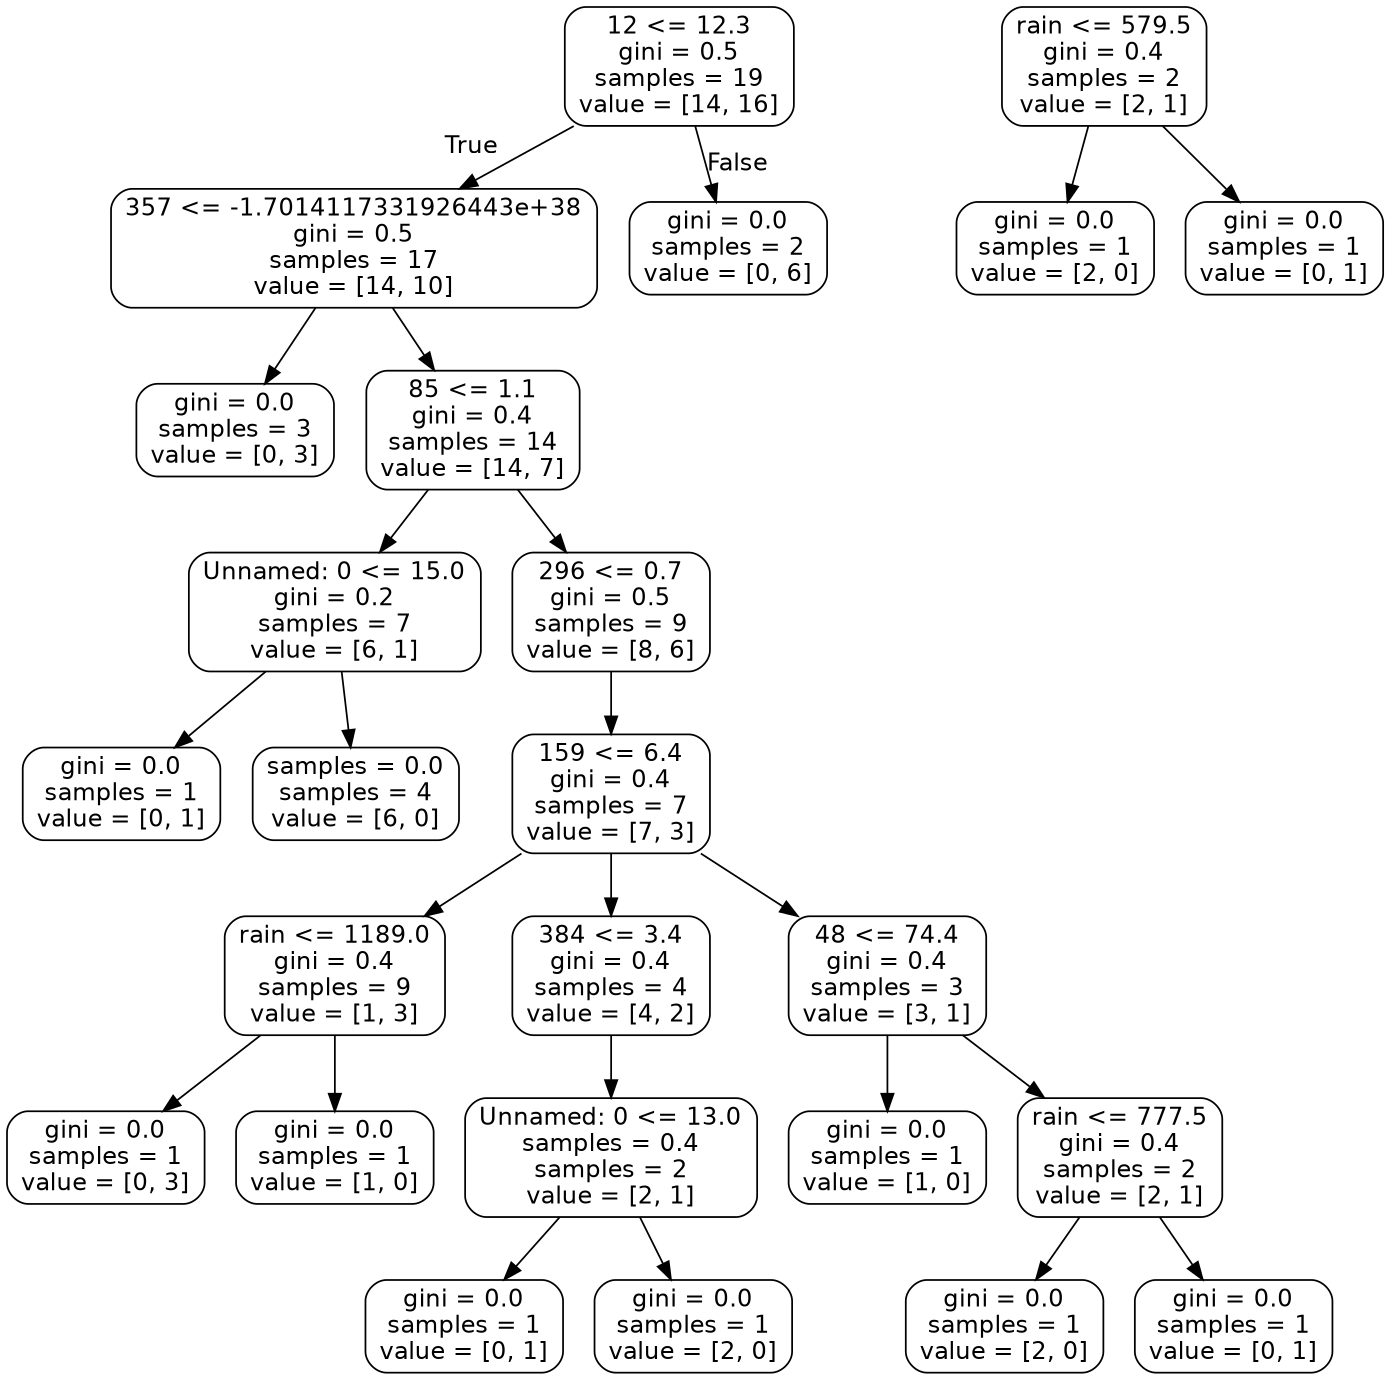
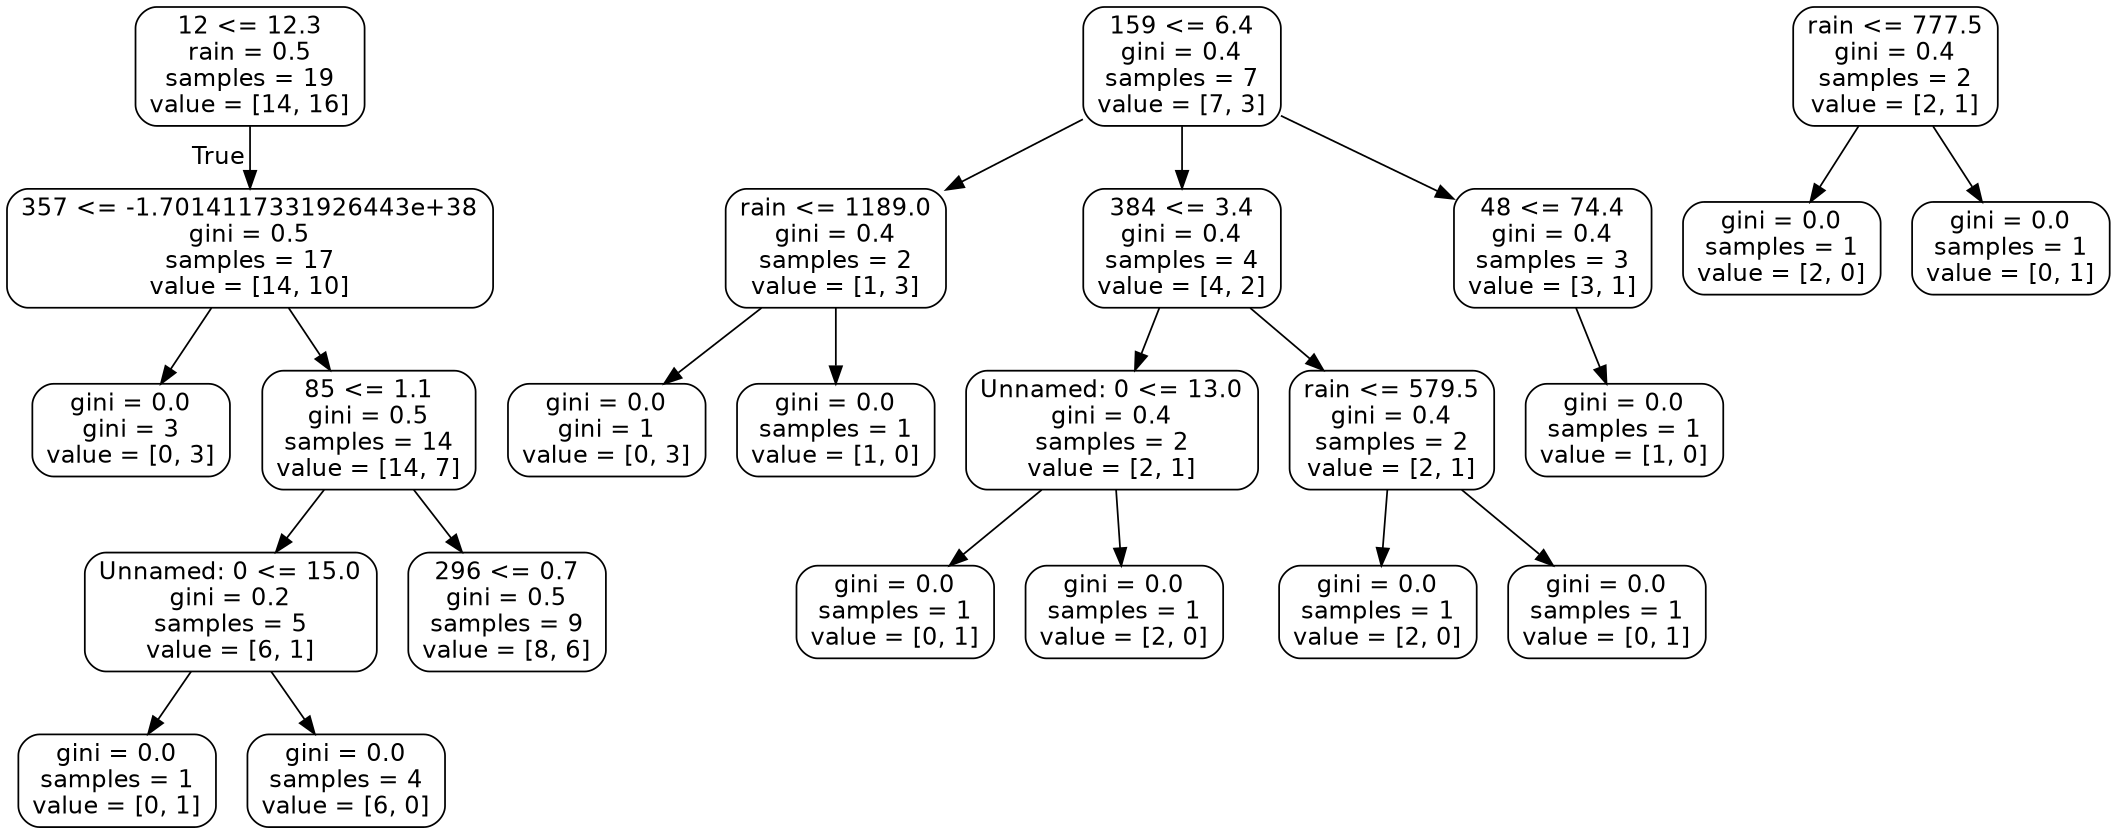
(679, 66) -> (250, 66)
(728, 248) -> none
none -> (1280, 333)
(235, 430) -> (131, 430)
(473, 430) -> (369, 430)
(335, 612) -> (231, 612)
(611, 694) -> none
(356, 794) -> (346, 781)
(335, 976) -> (836, 248)
(996, 1061) -> none
(106, 1158) -> (607, 430)
(611, 1158) -> (1112, 430)
